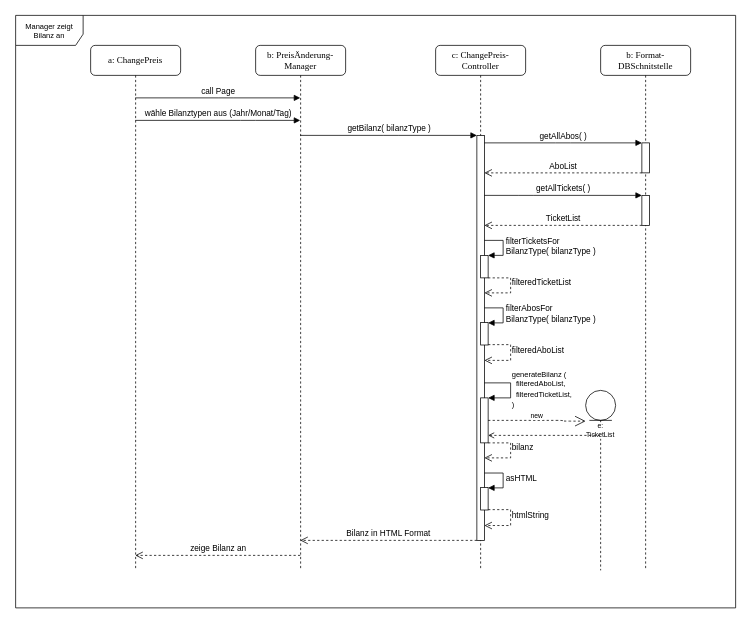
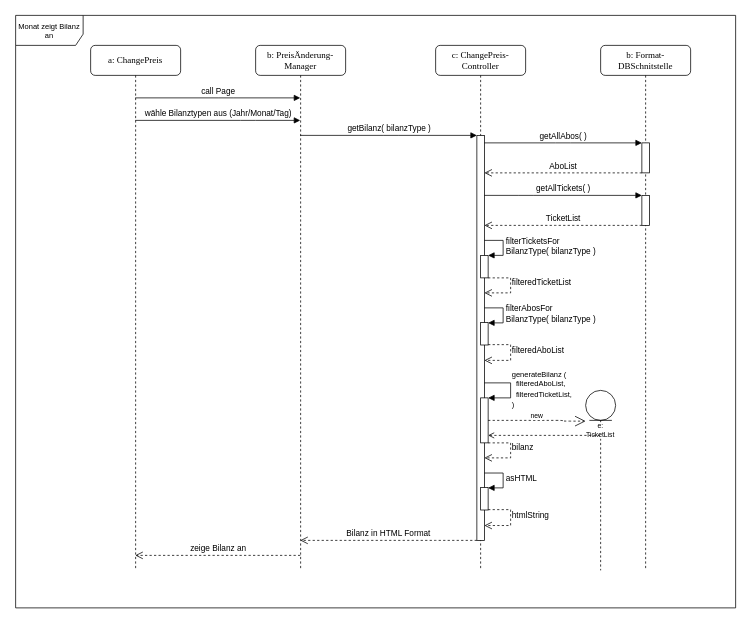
(49, 30) -> (49, 30)
